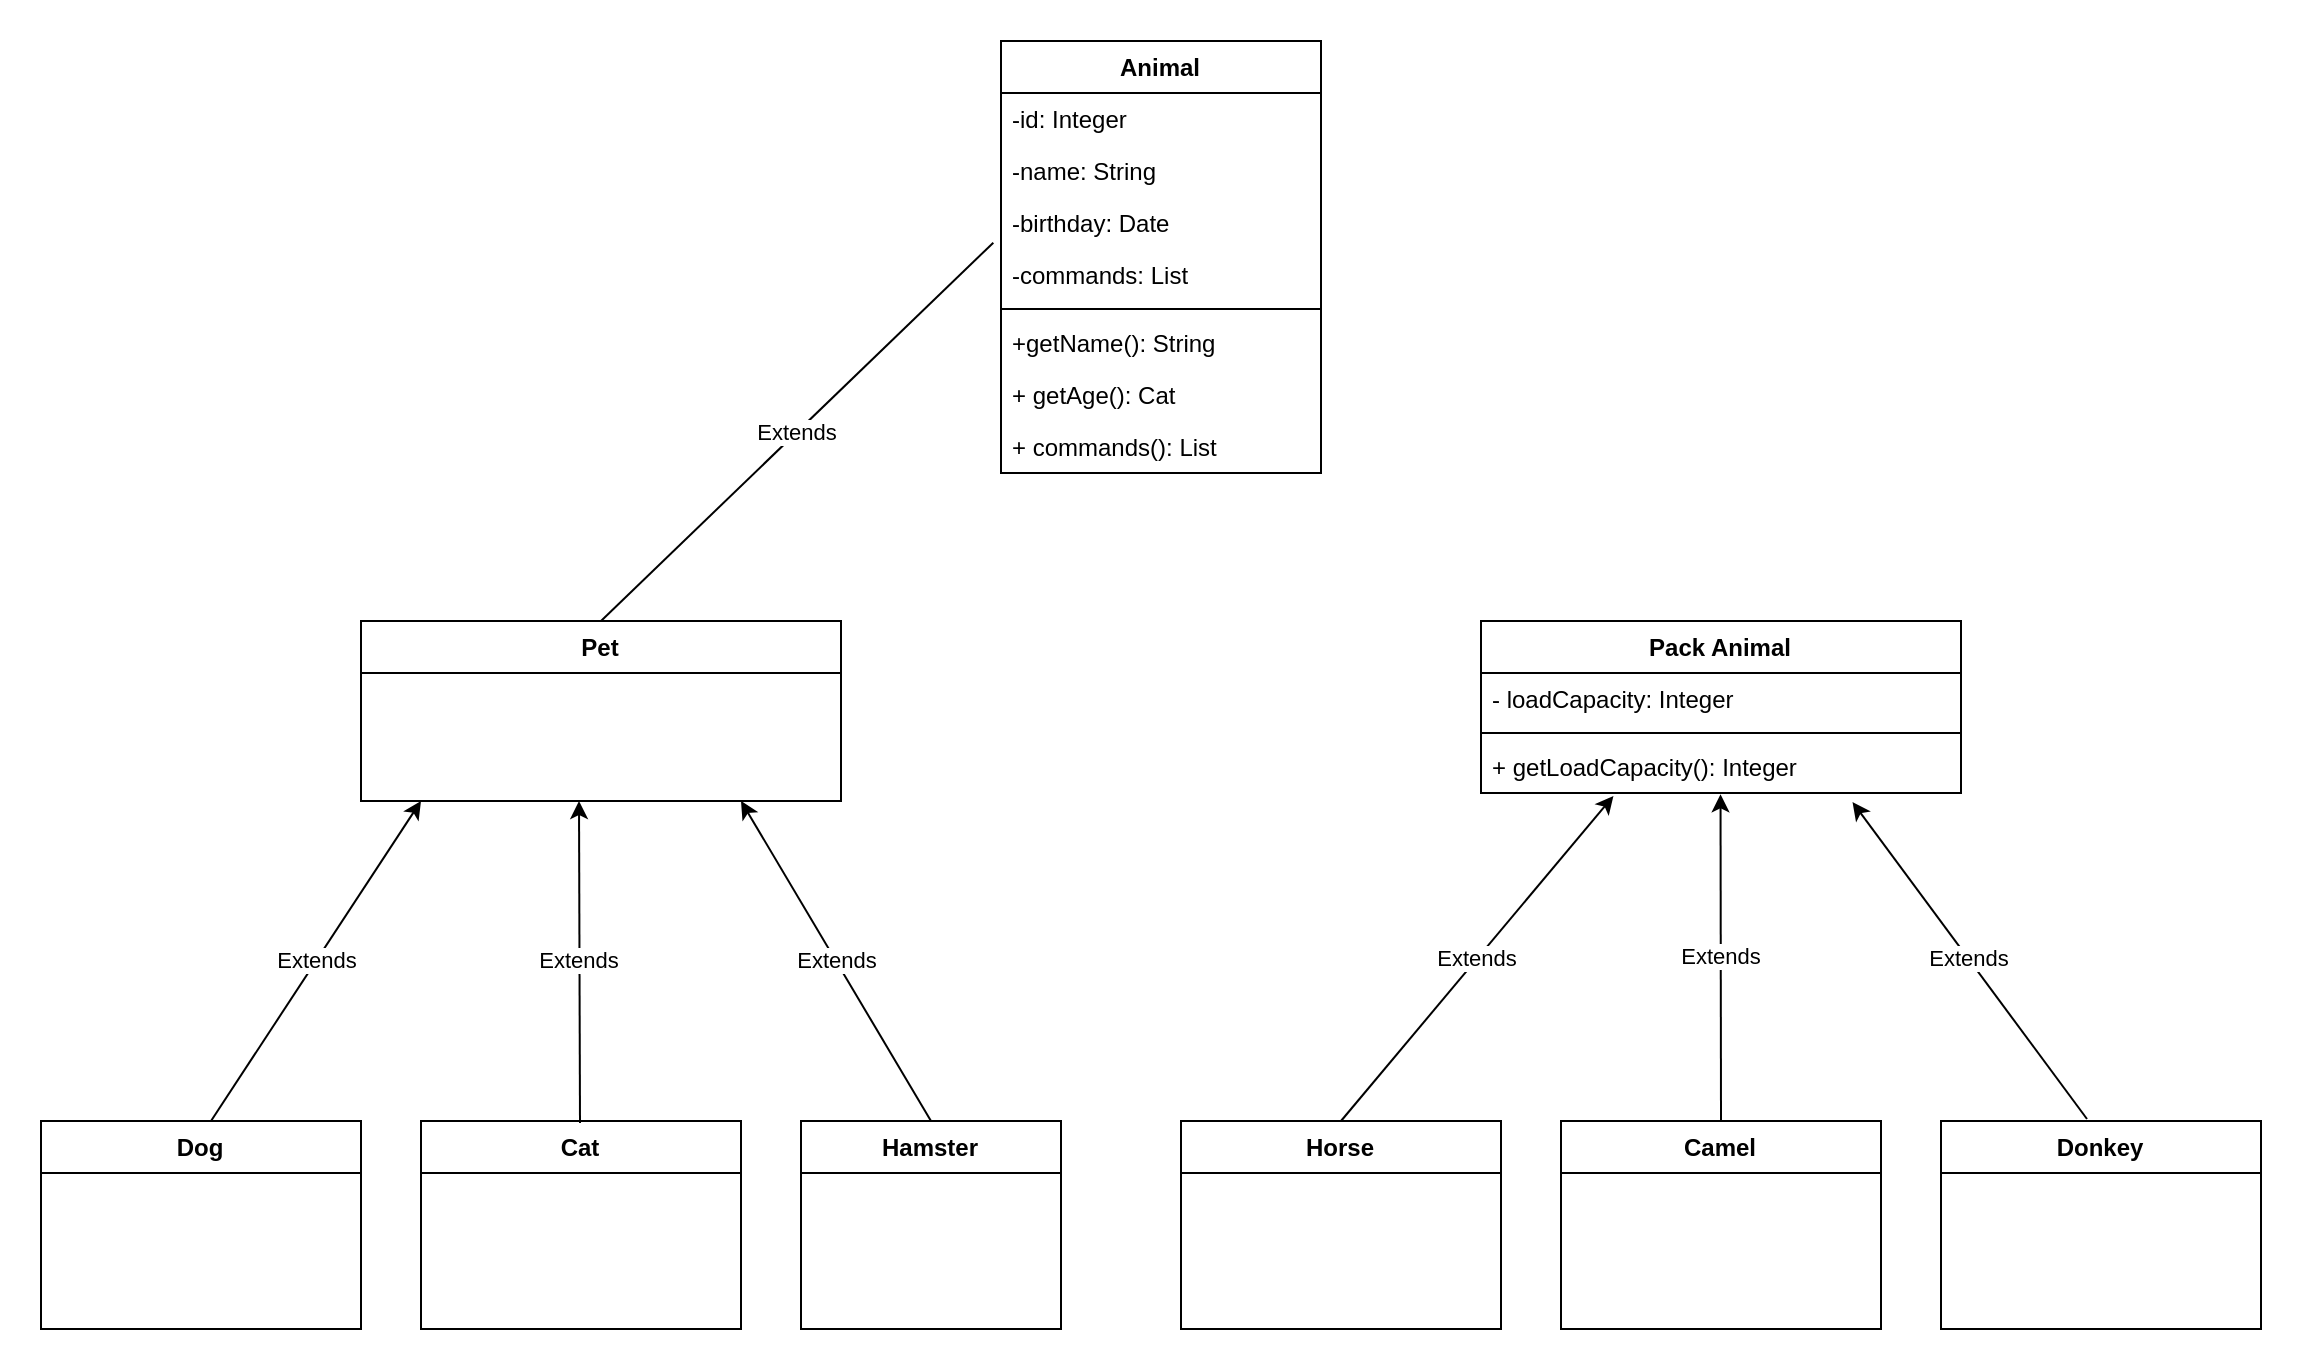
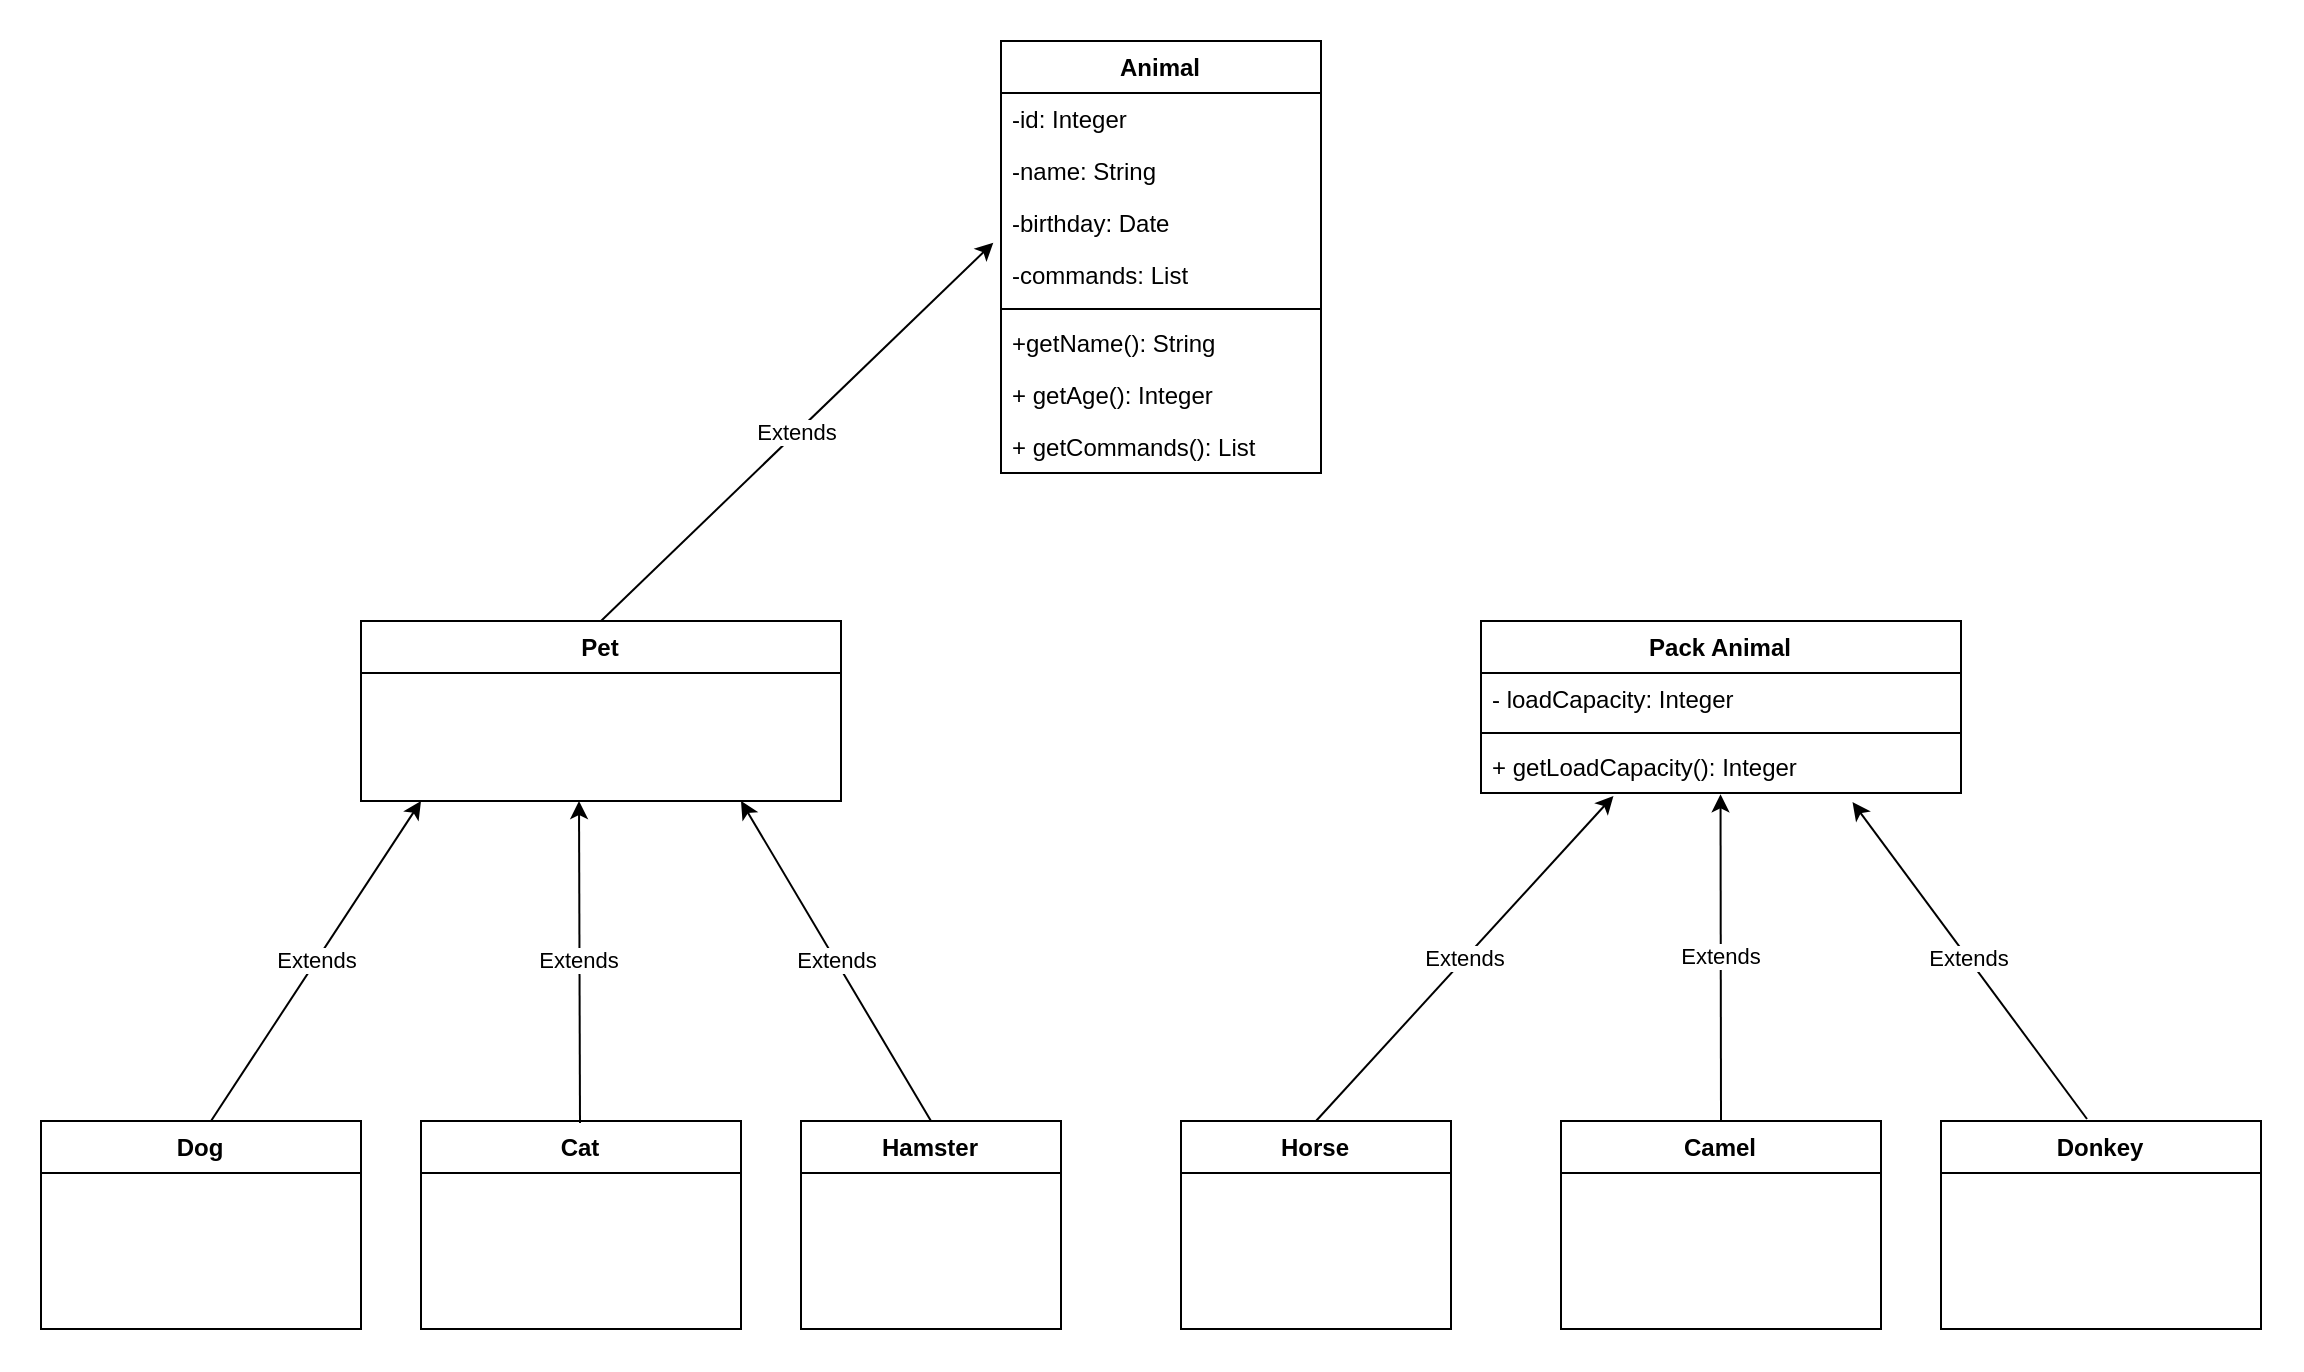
(988, 248) -> (983, 253)
(1103, 396) -> (1130, 396)
(1120, 448) -> (1141, 448)
(1341, 1225) -> (1316, 1225)
